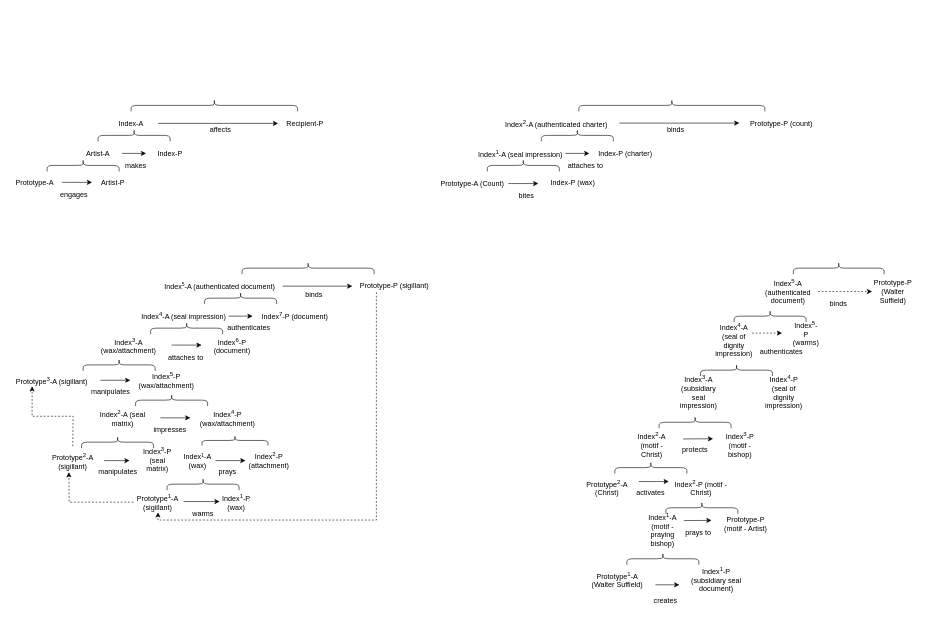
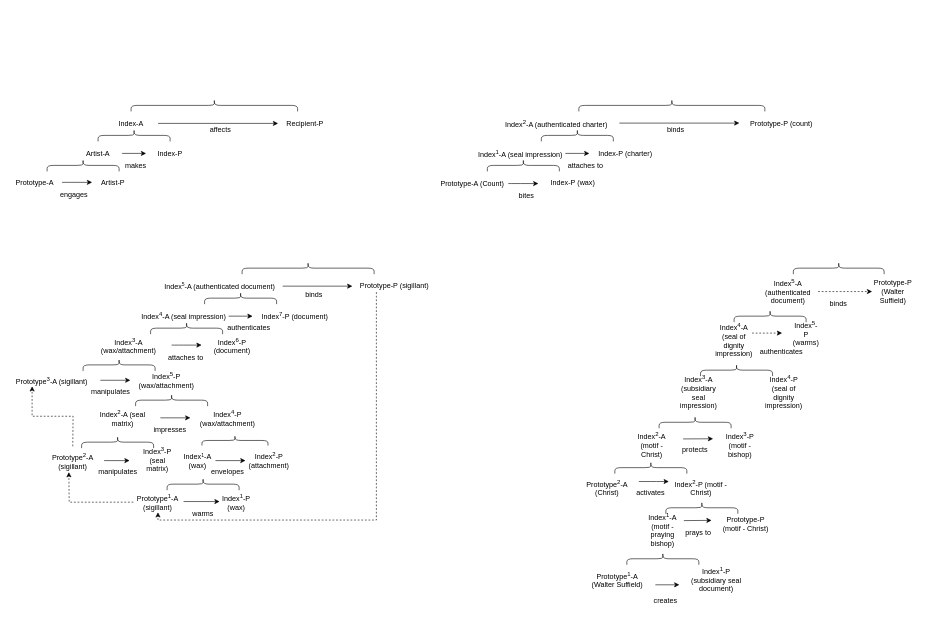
(228, 472) -> (228, 472)
(746, 524) -> (746, 524)
